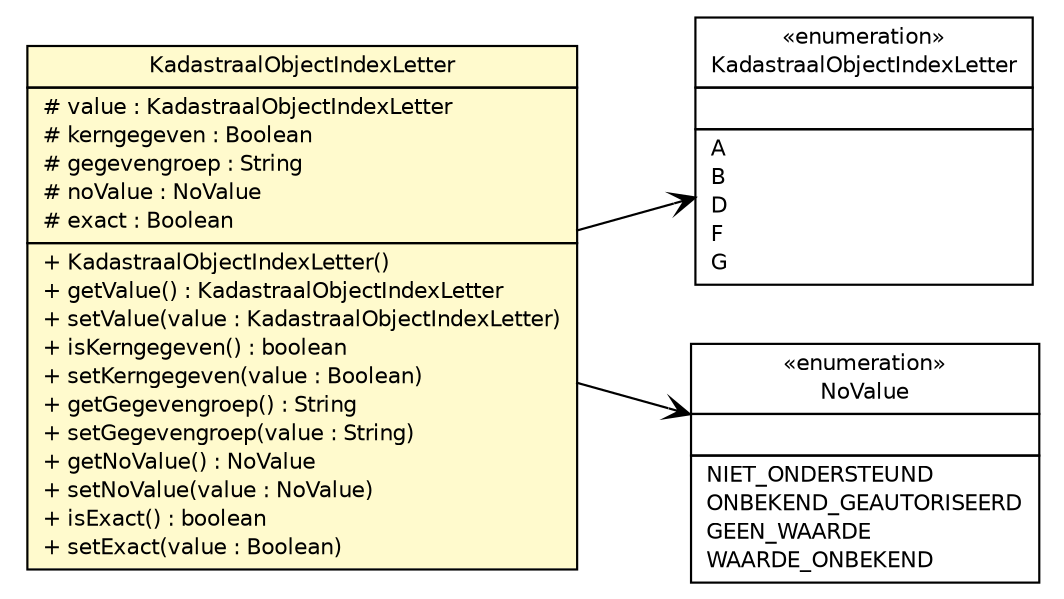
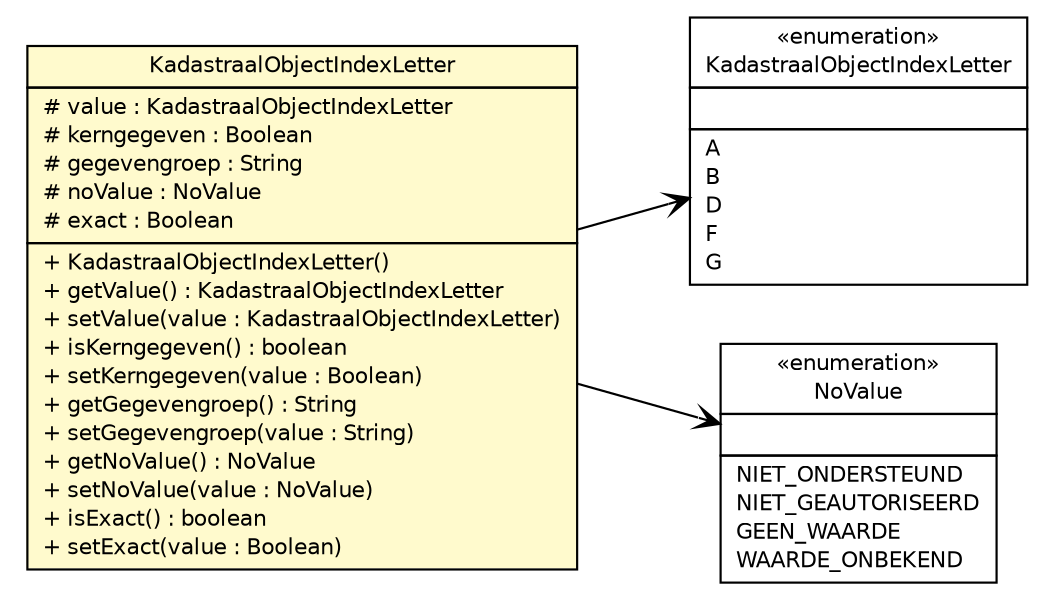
(865, 504) -> (859, 504)
